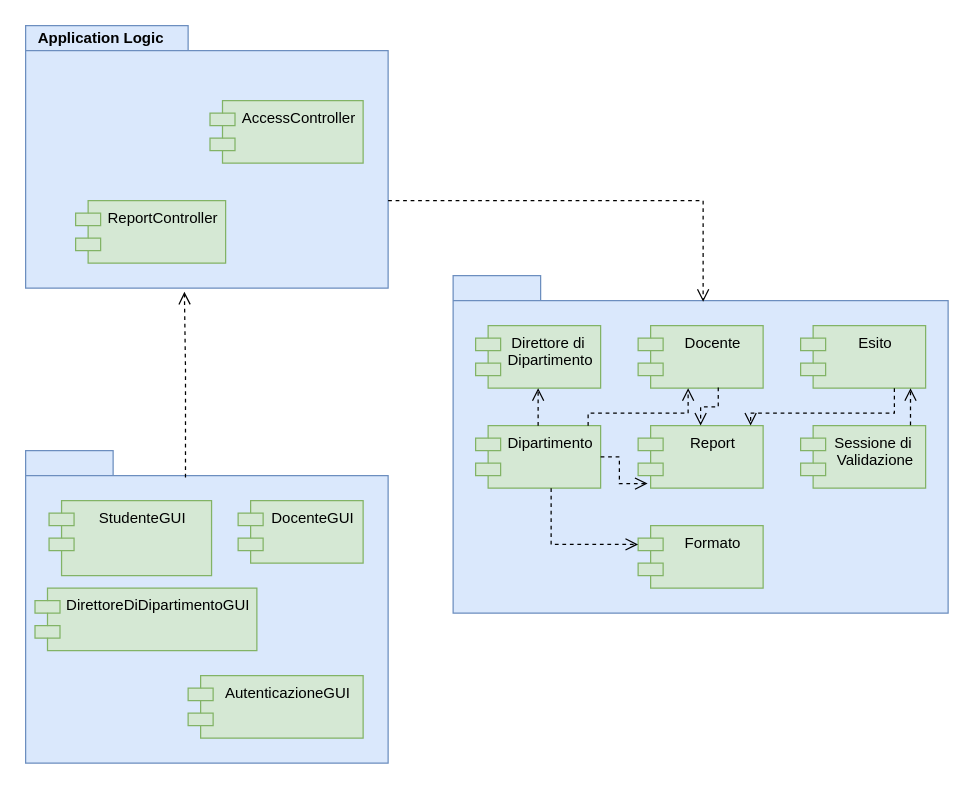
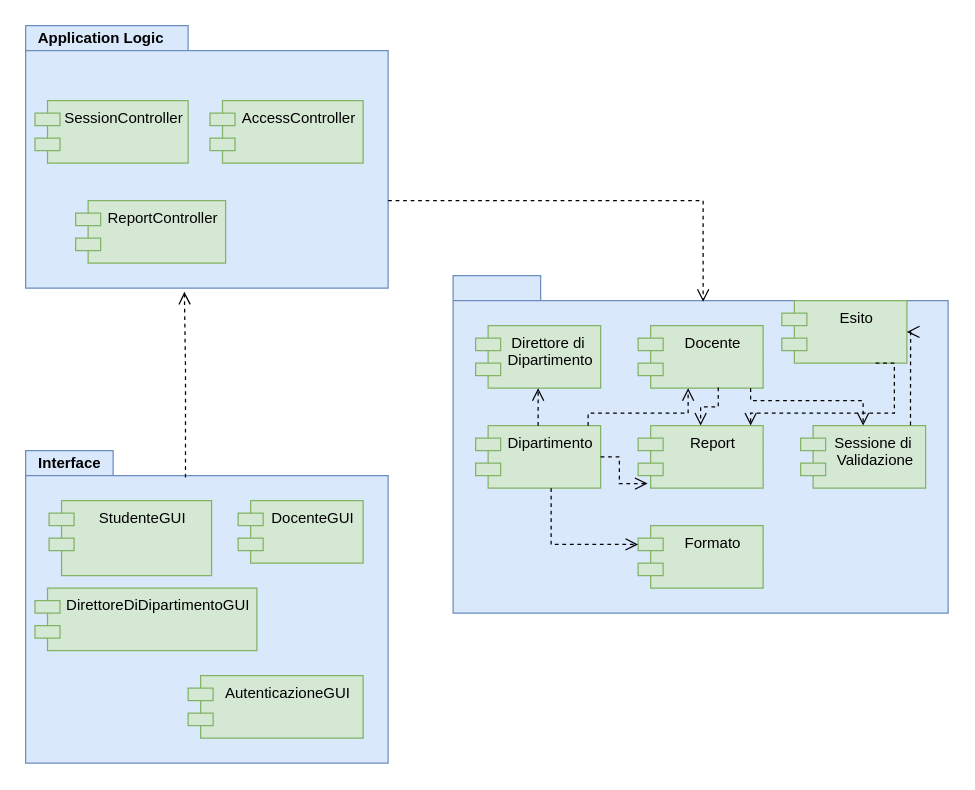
none -> (112, 132)
(863, 357) -> (844, 332)
none -> (812, 401)
none -> (69, 463)
